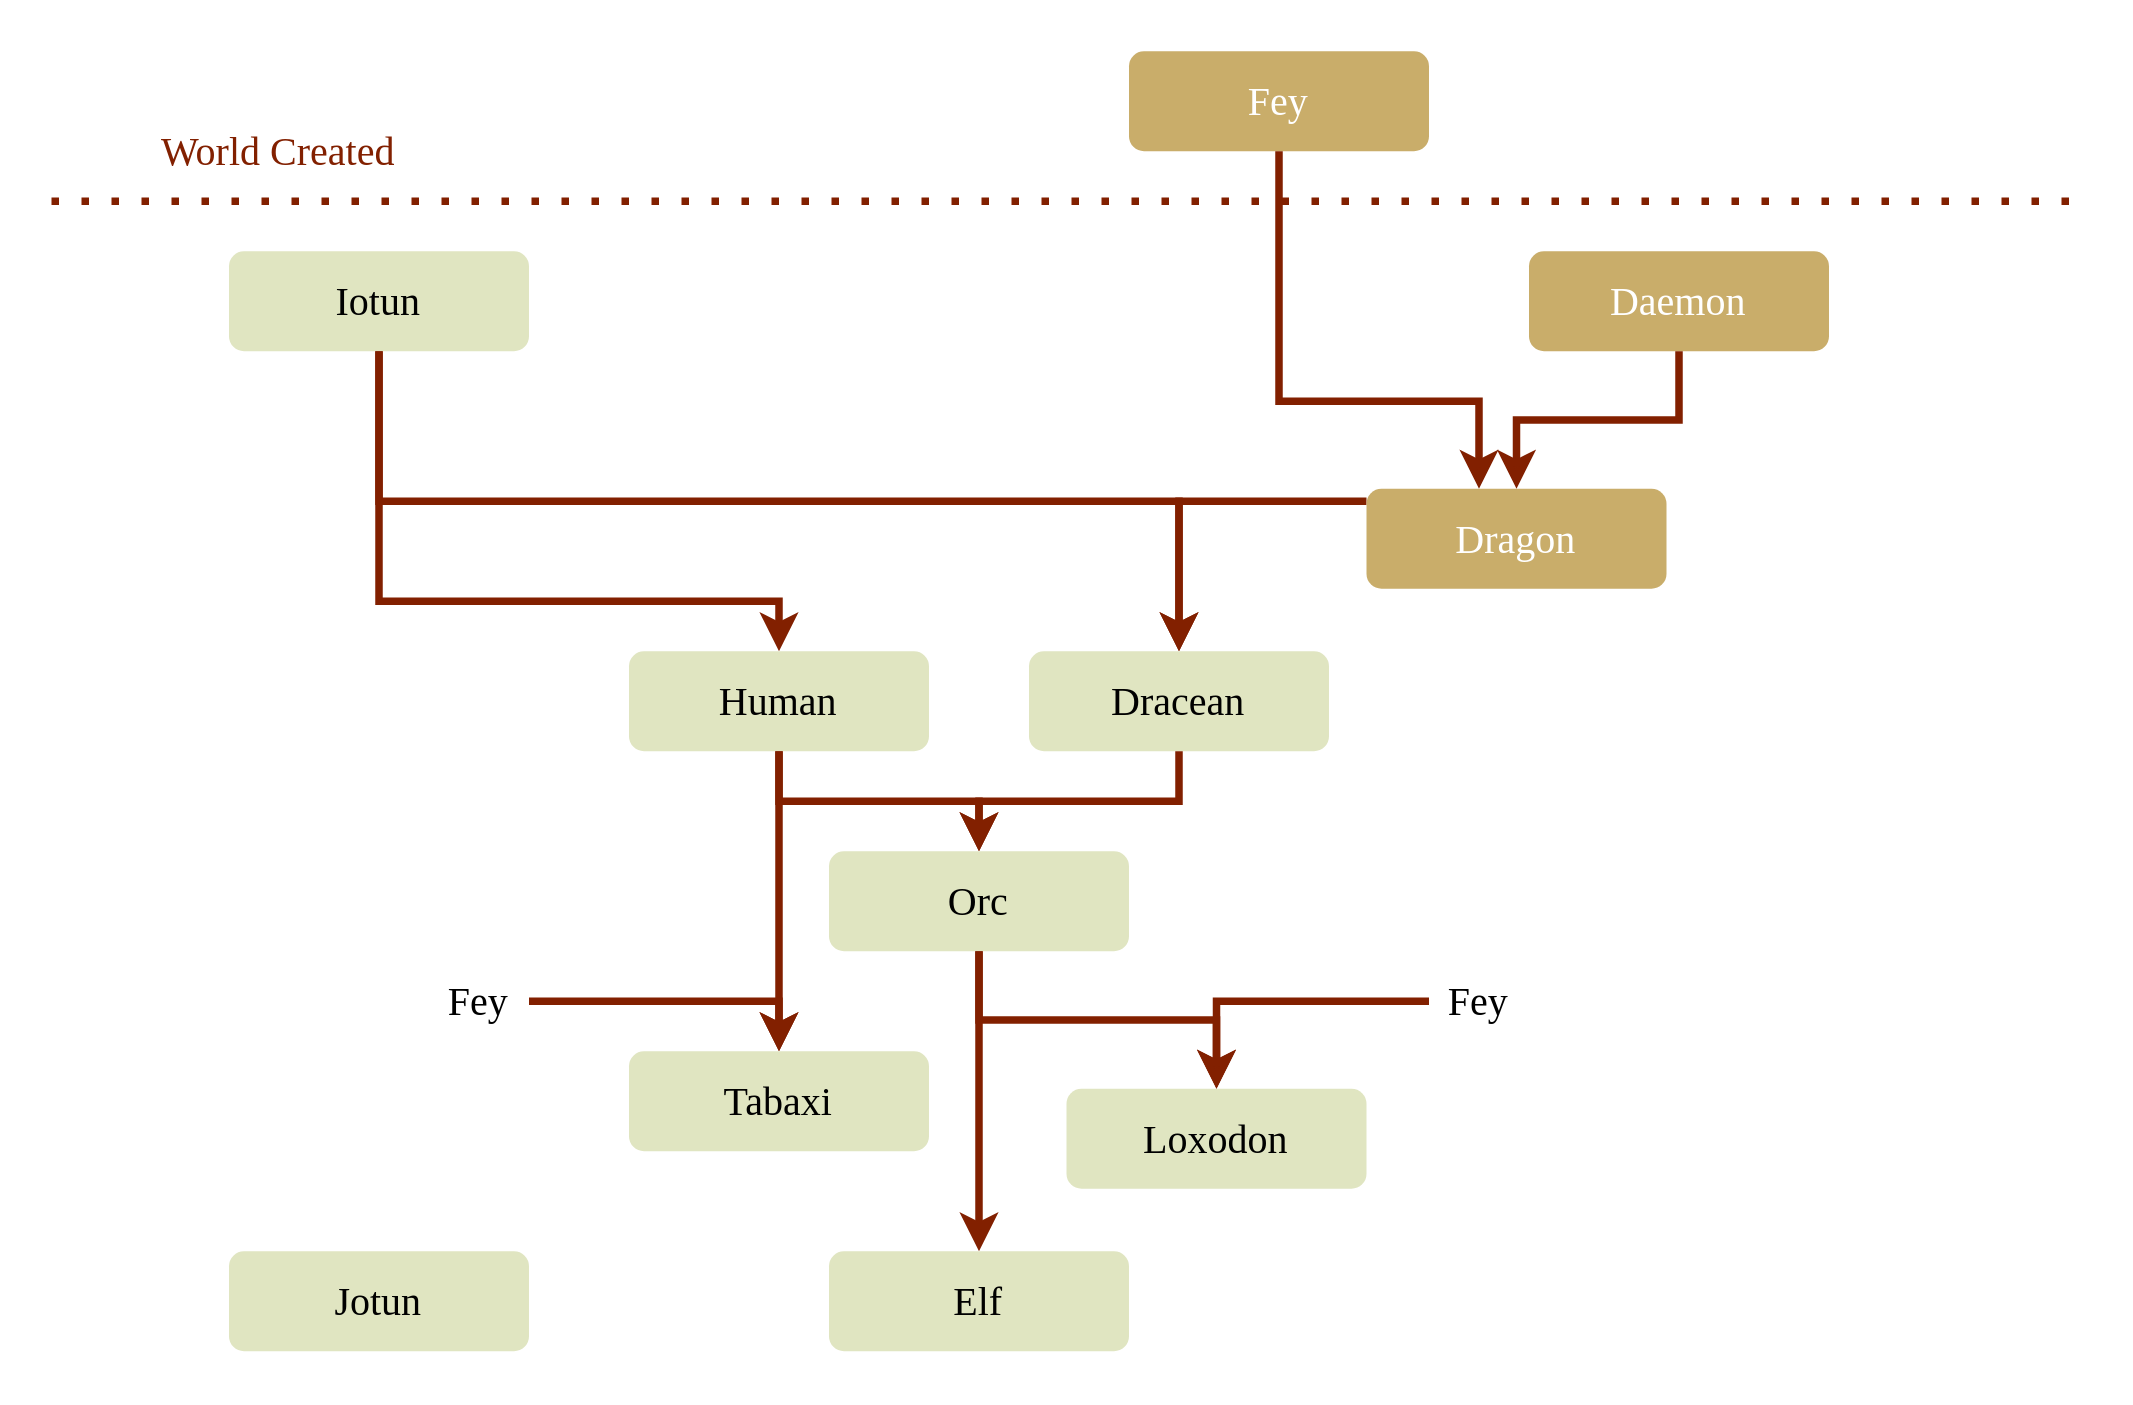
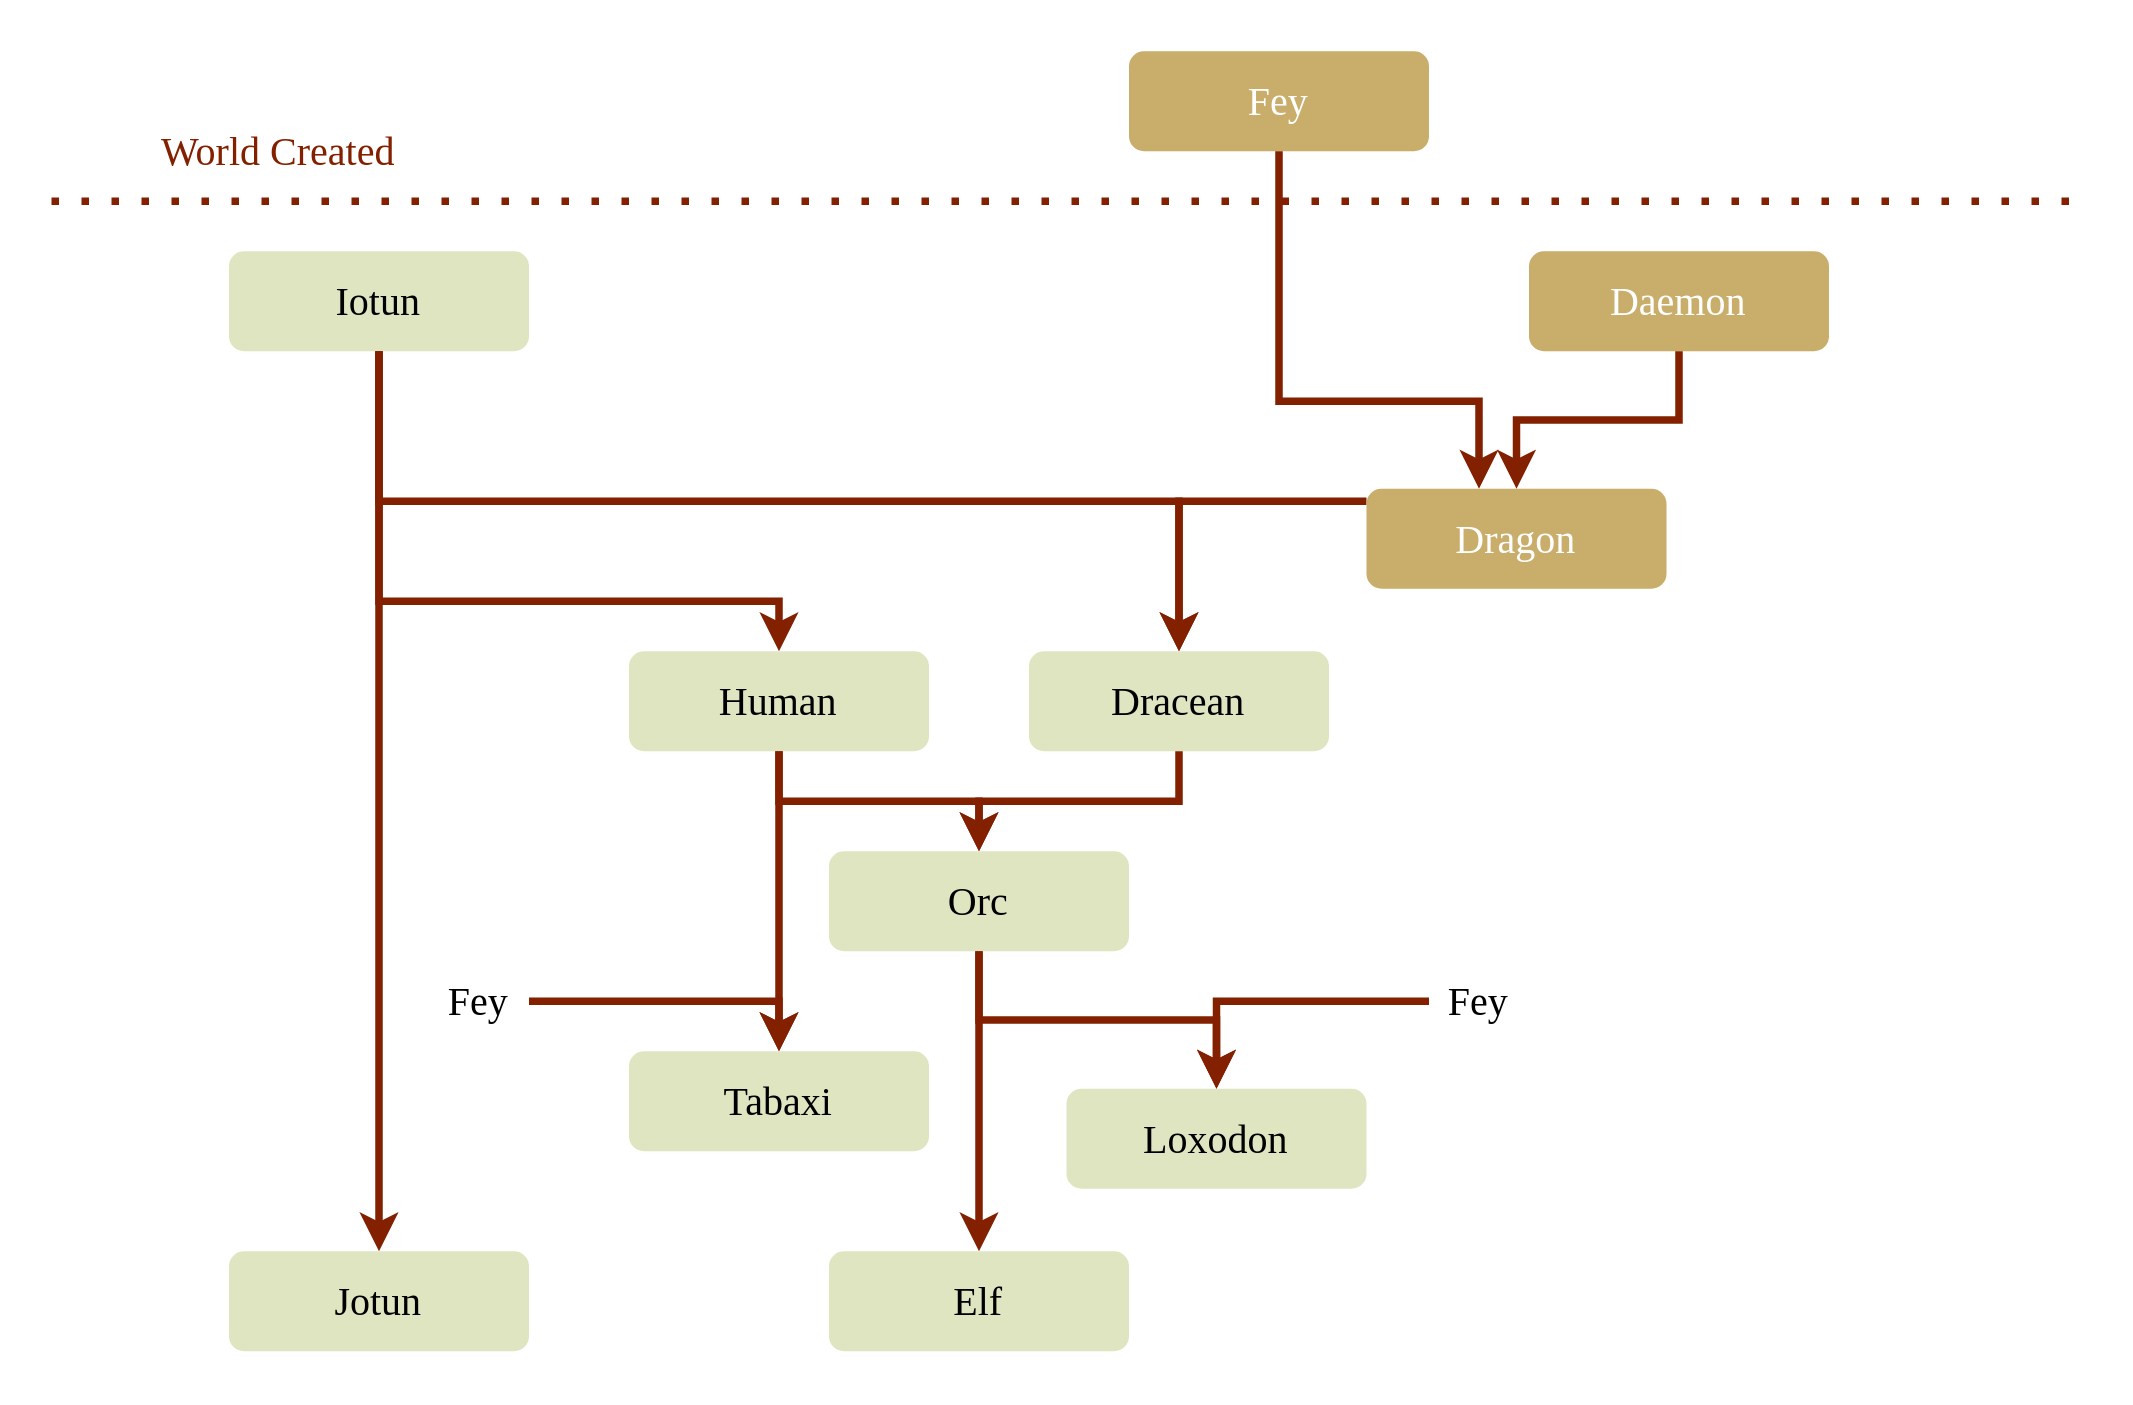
none -> (379, 916)
